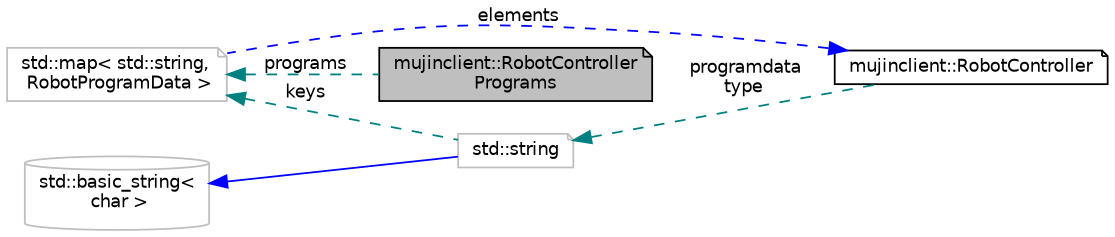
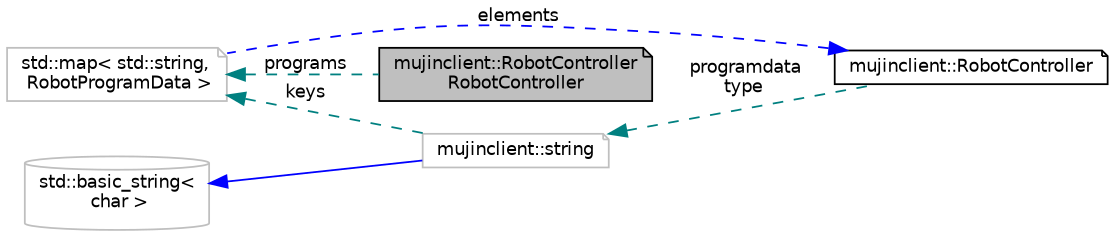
(516, 74) -> (516, 74)
(516, 151) -> (516, 151)
